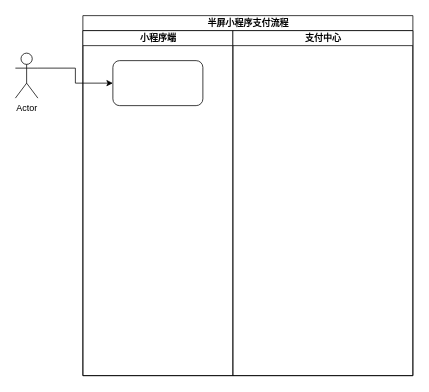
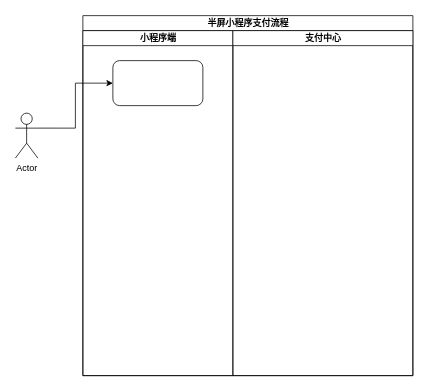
(27, 75) -> (27, 135)
